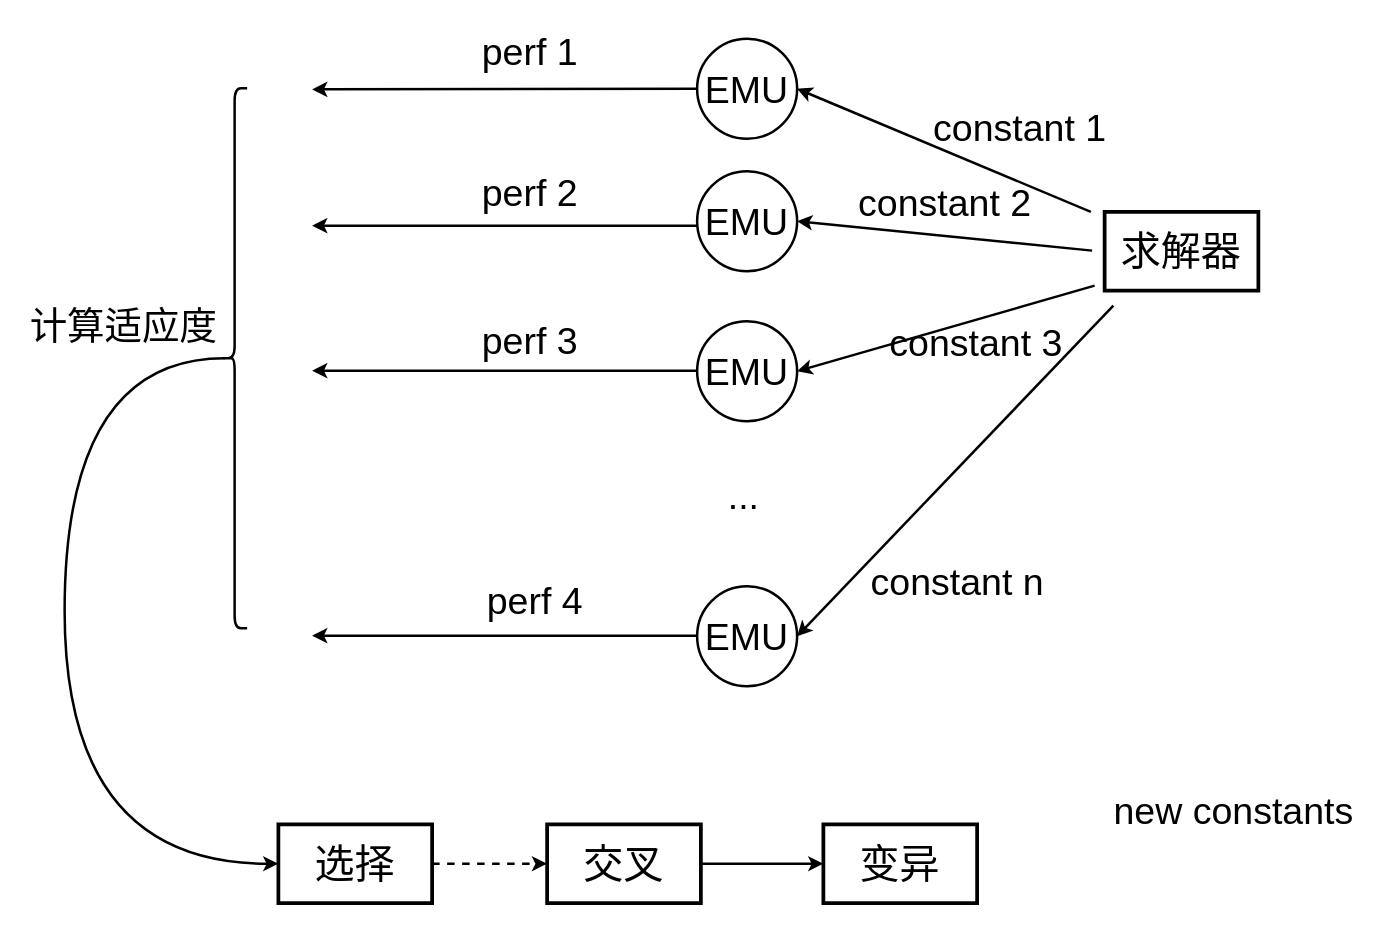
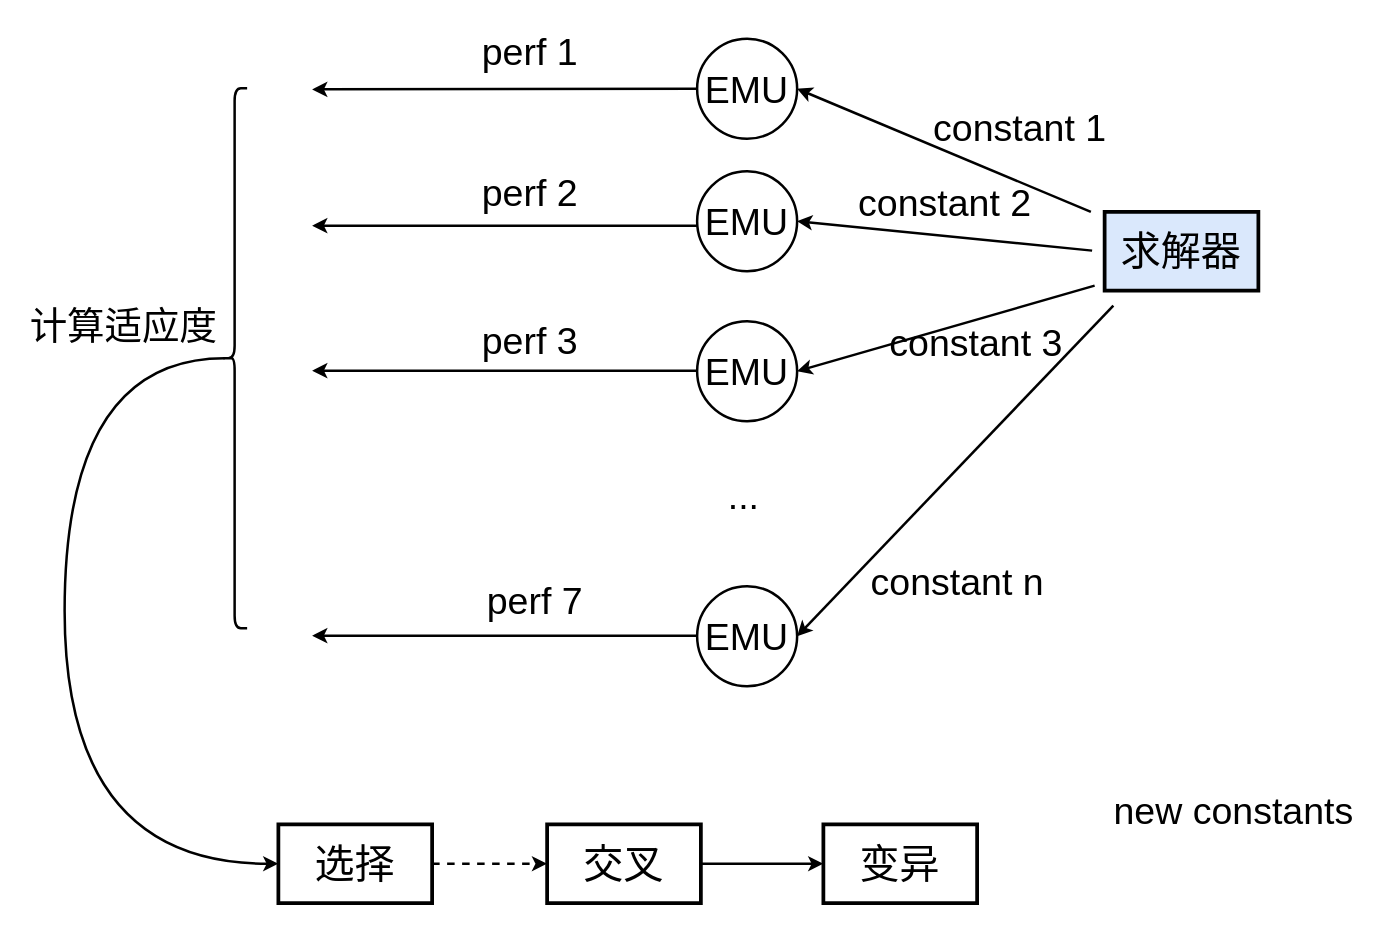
(1181, 251) -> (1181, 251)
(535, 601) -> (535, 601)
